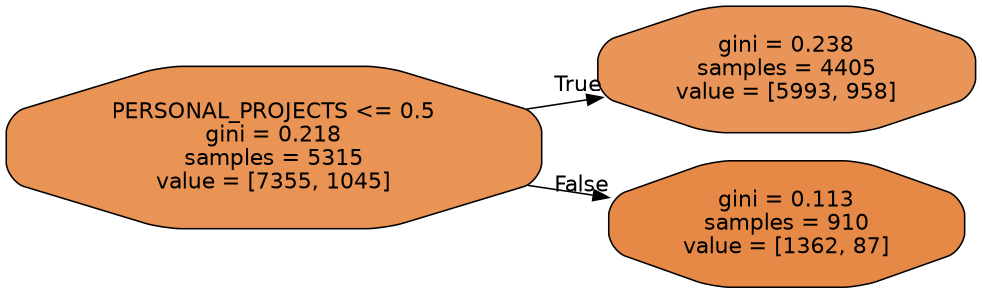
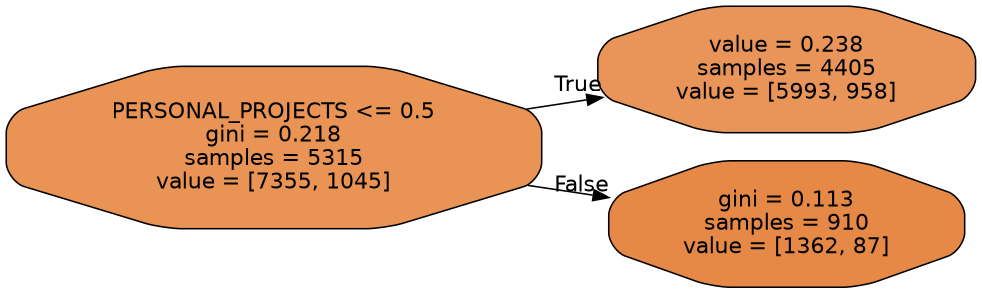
(787, 69) -> (787, 69)
